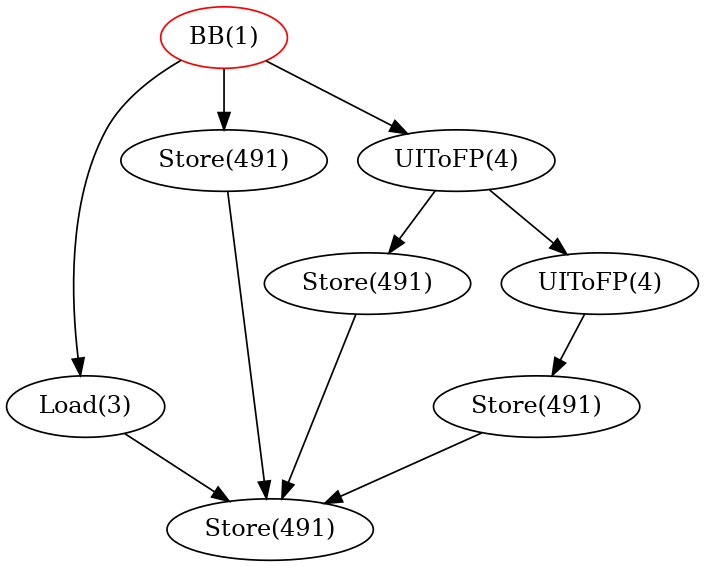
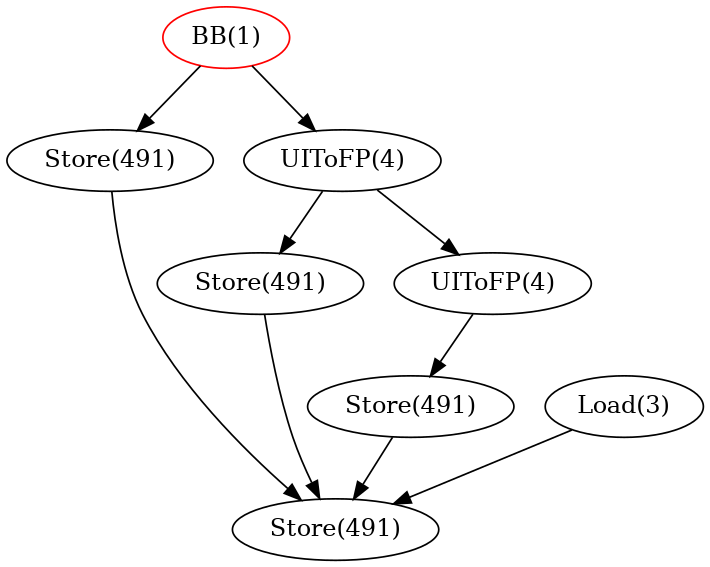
(84, 191) -> none
